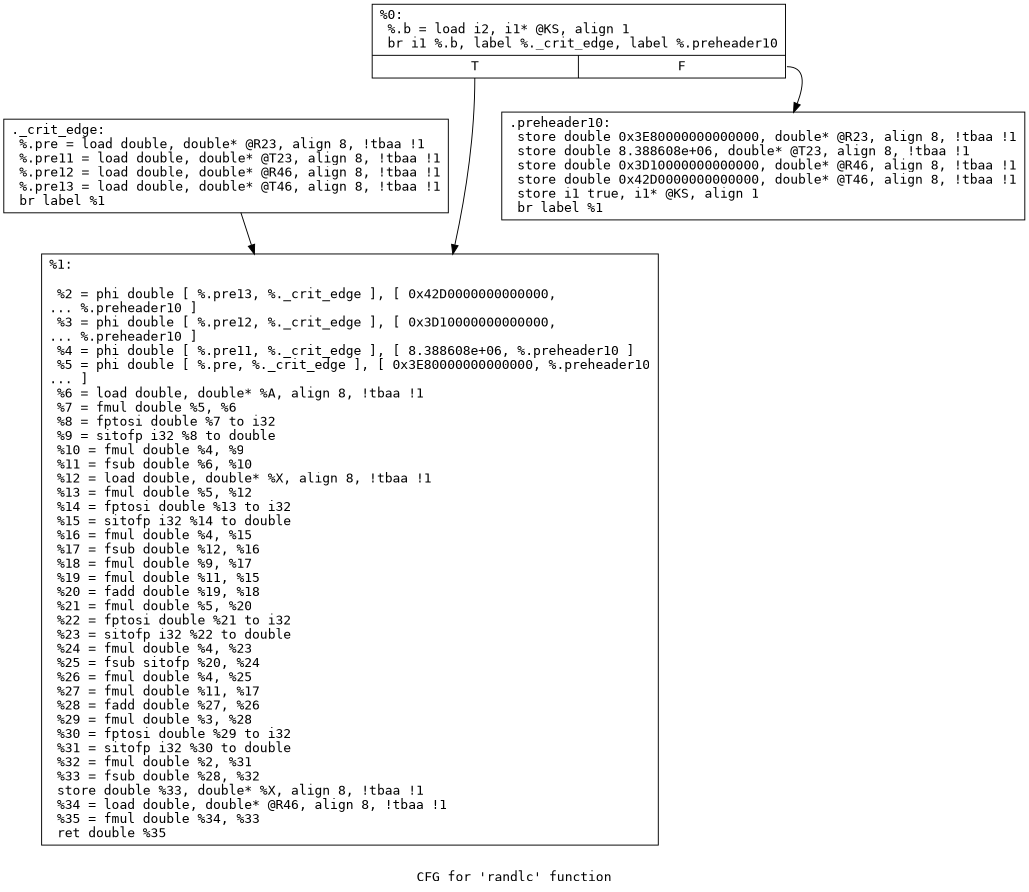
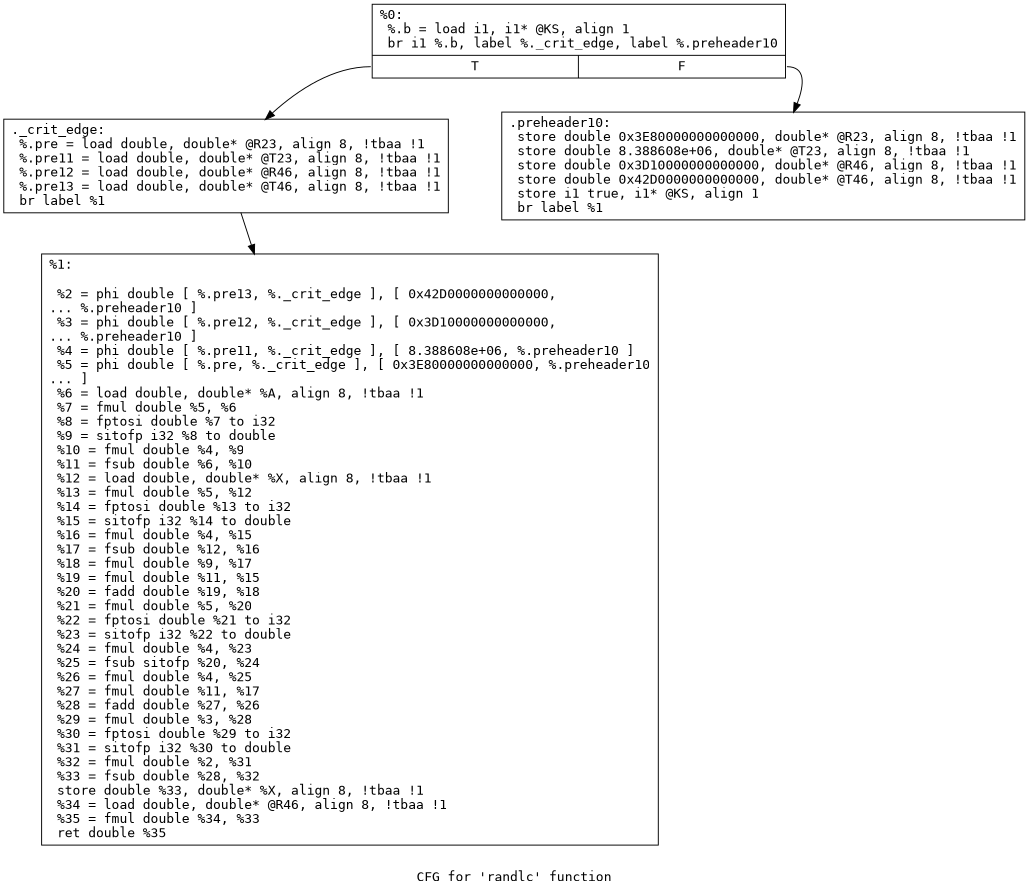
(505, 29) -> (505, 29)
(469, 162) -> (318, 81)
